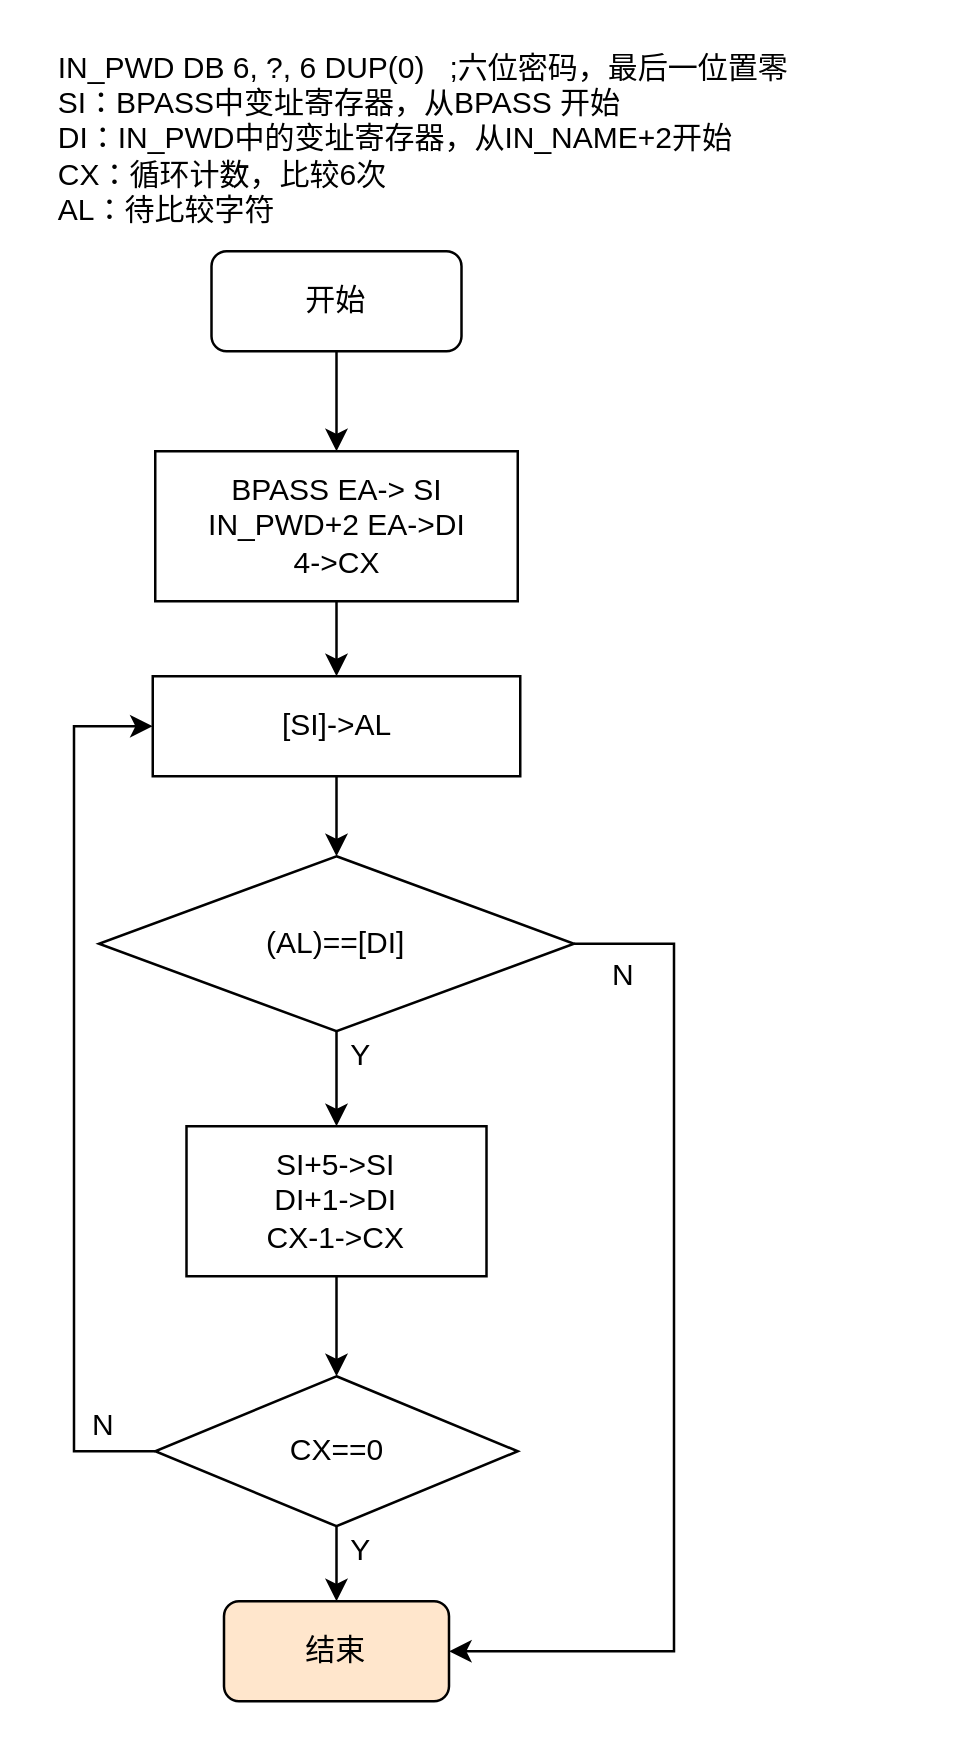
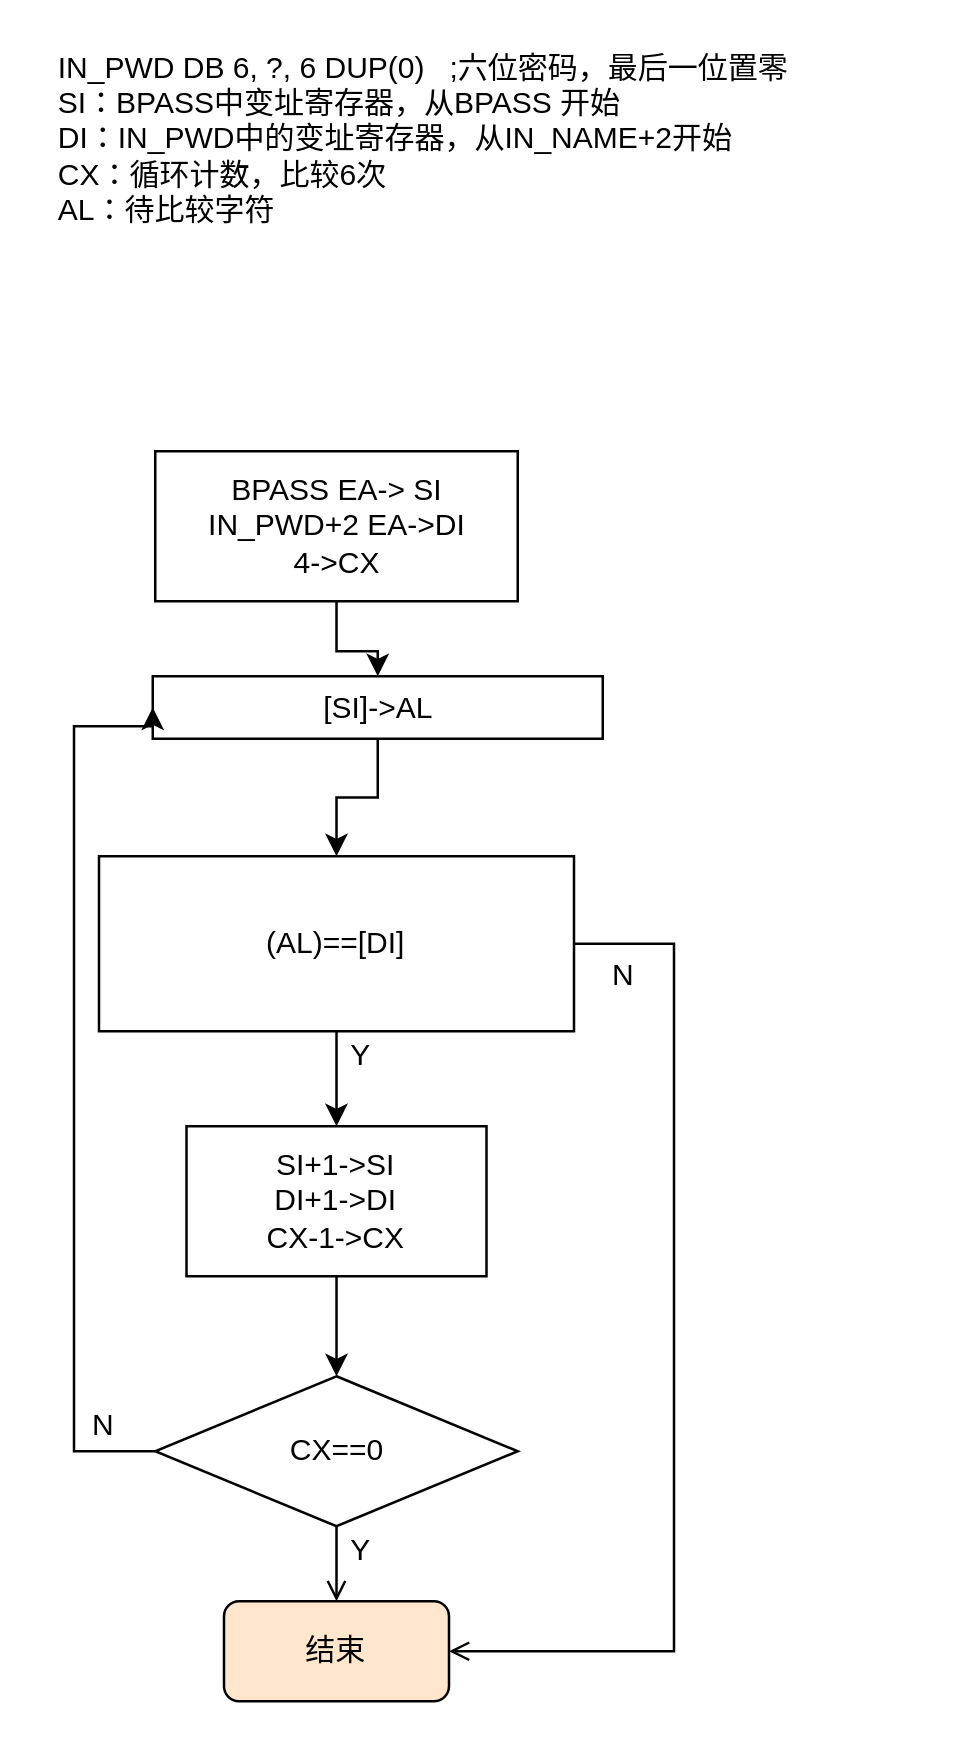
(336, 301) -> none
(336, 393) -> none
(336, 726) -> (378, 708)
(336, 944) -> (336, 944)
(336, 1201) -> (336, 1201)
(336, 1583) -> (336, 1587)
(467, 1651) -> (462, 1651)
